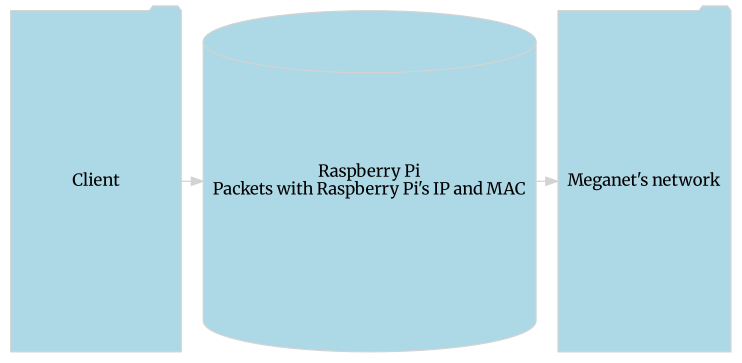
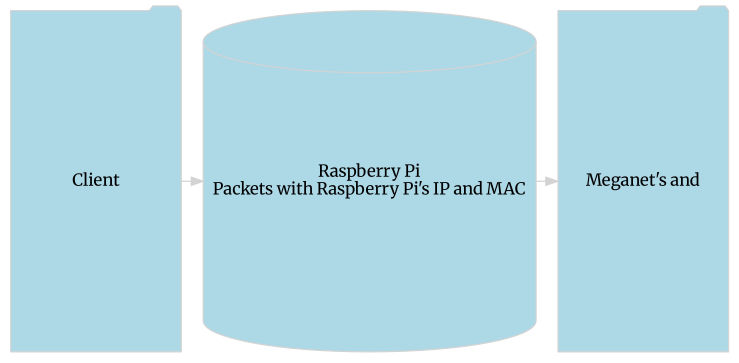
(644, 181) -> (643, 181)
